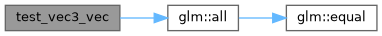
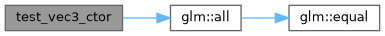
(63, 18) -> (64, 18)
